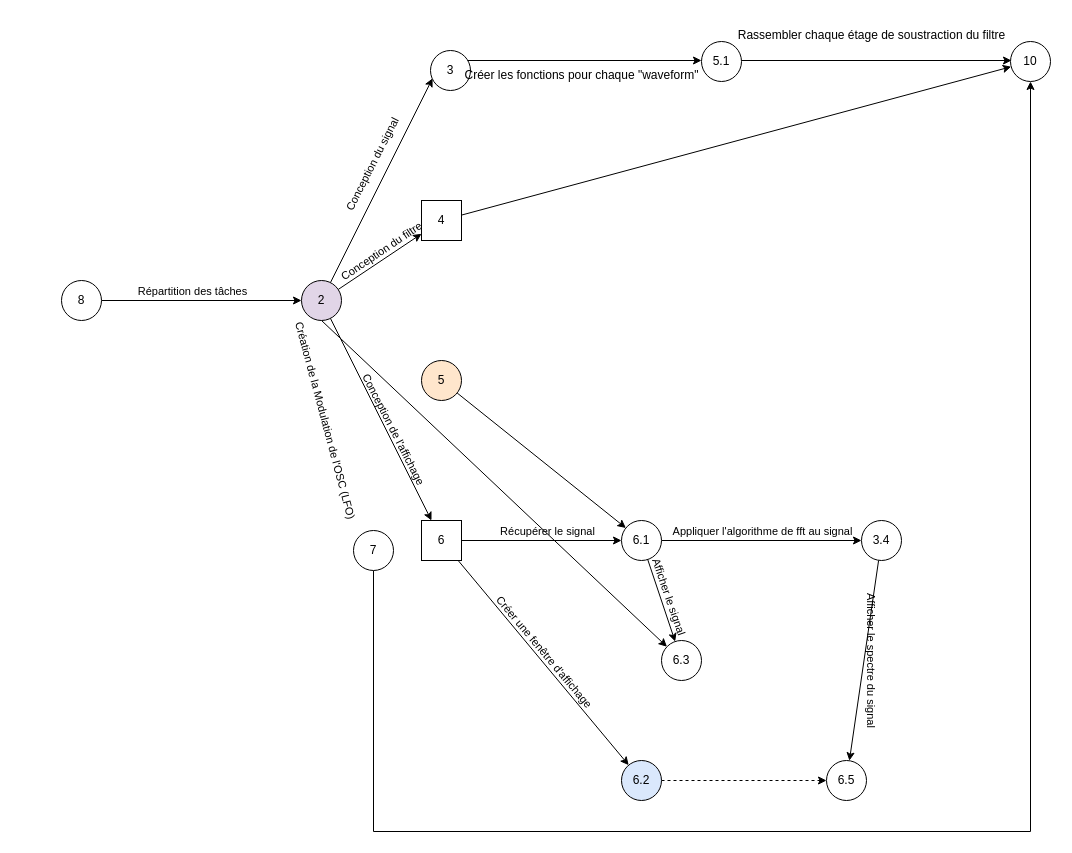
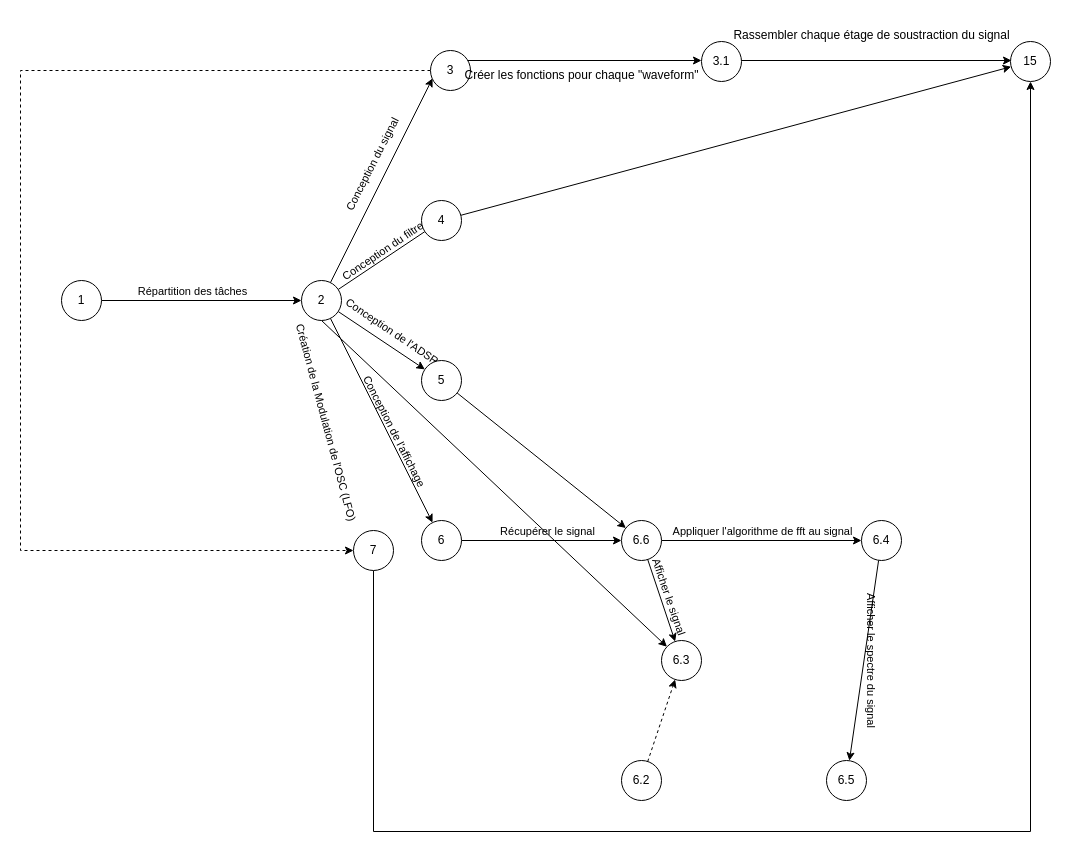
(872, 36) -> (872, 36)
(722, 62) -> (722, 62)
(1031, 62) -> (1031, 62)
(442, 221) -> (442, 221)
(415, 238) -> (419, 235)
none -> (21, 269)
(82, 301) -> (82, 301)
(322, 301) -> (322, 301)
none -> (378, 338)
(442, 381) -> (442, 381)
(442, 541) -> (442, 541)
(642, 541) -> (642, 541)
(882, 541) -> (882, 541)
(541, 660) -> none
none -> (660, 724)
(642, 781) -> (642, 781)
(741, 781) -> none
